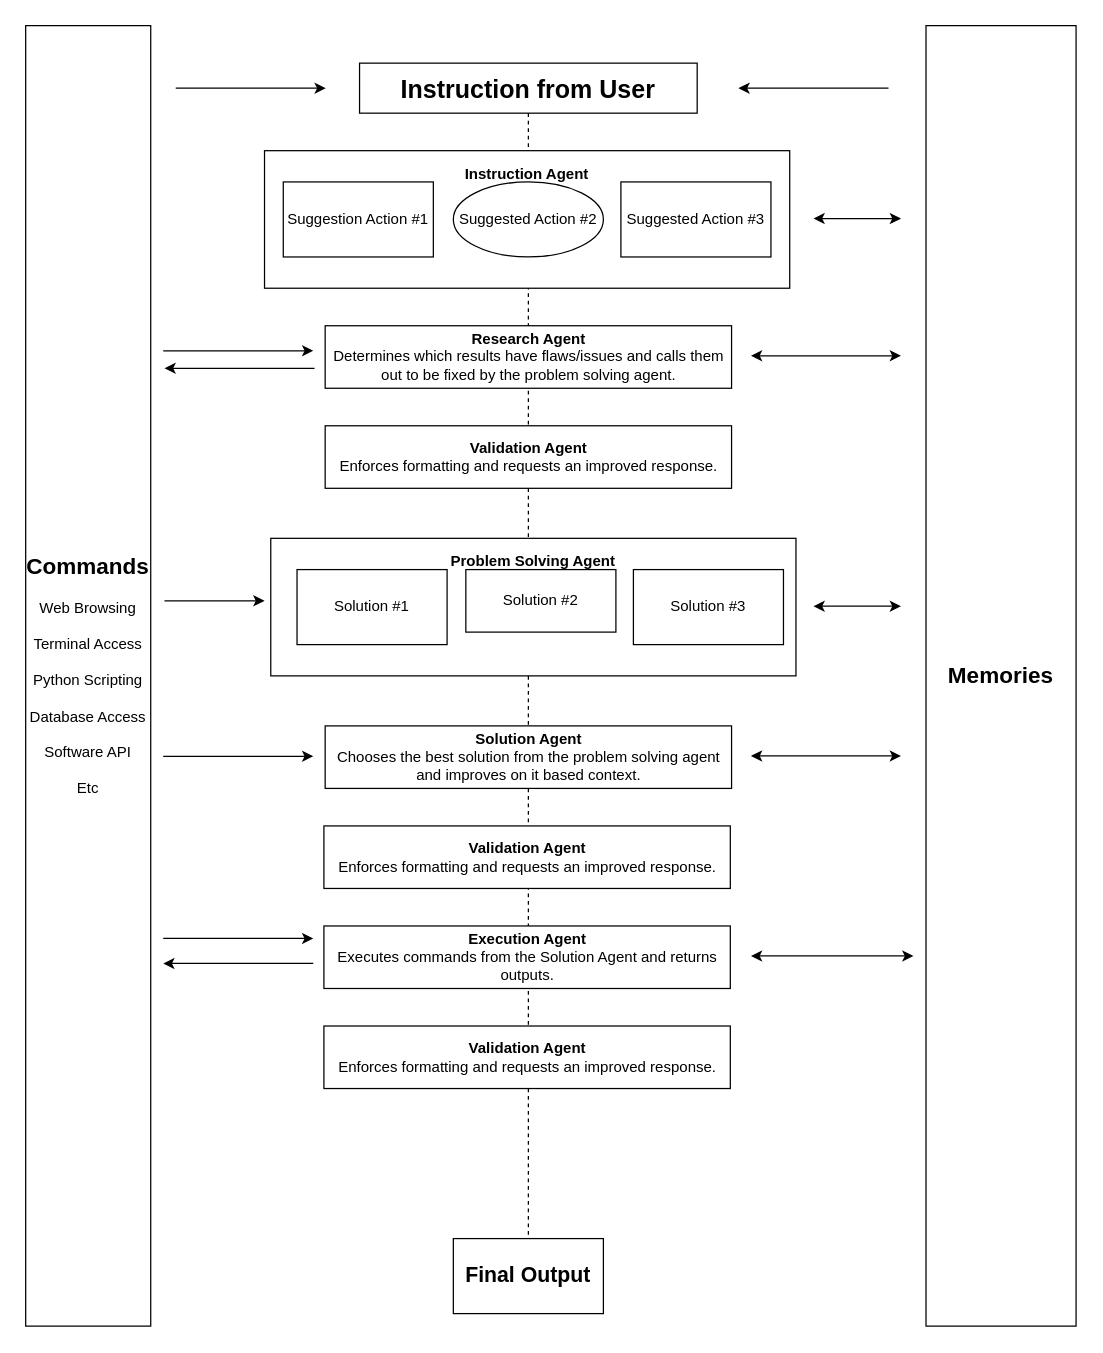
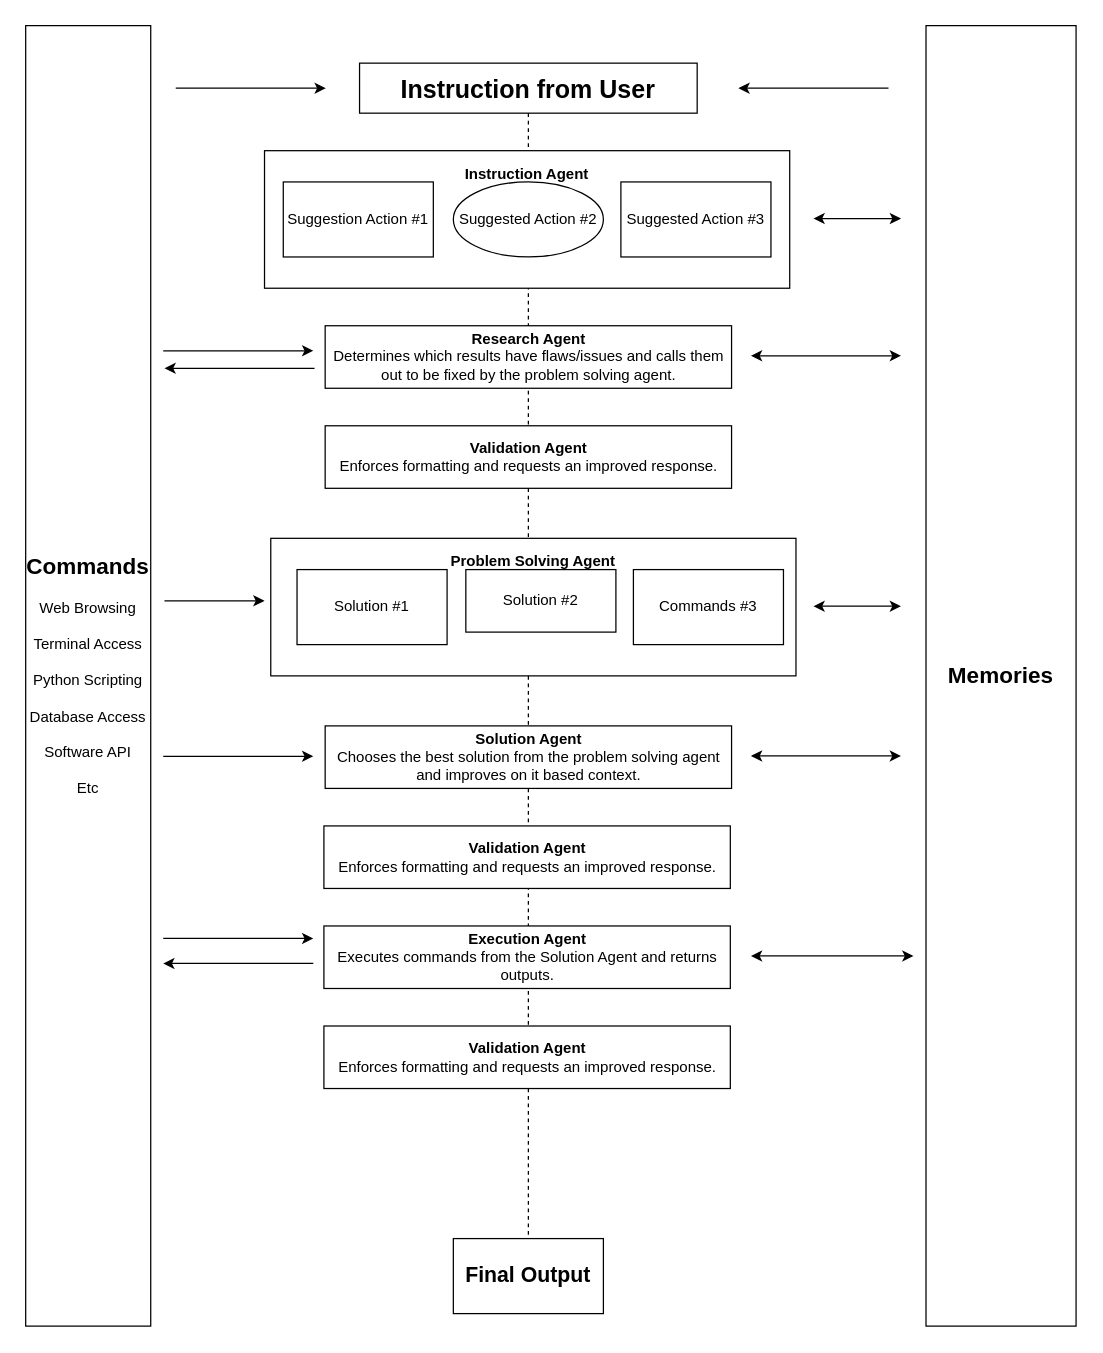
(708, 607) -> (708, 607)
